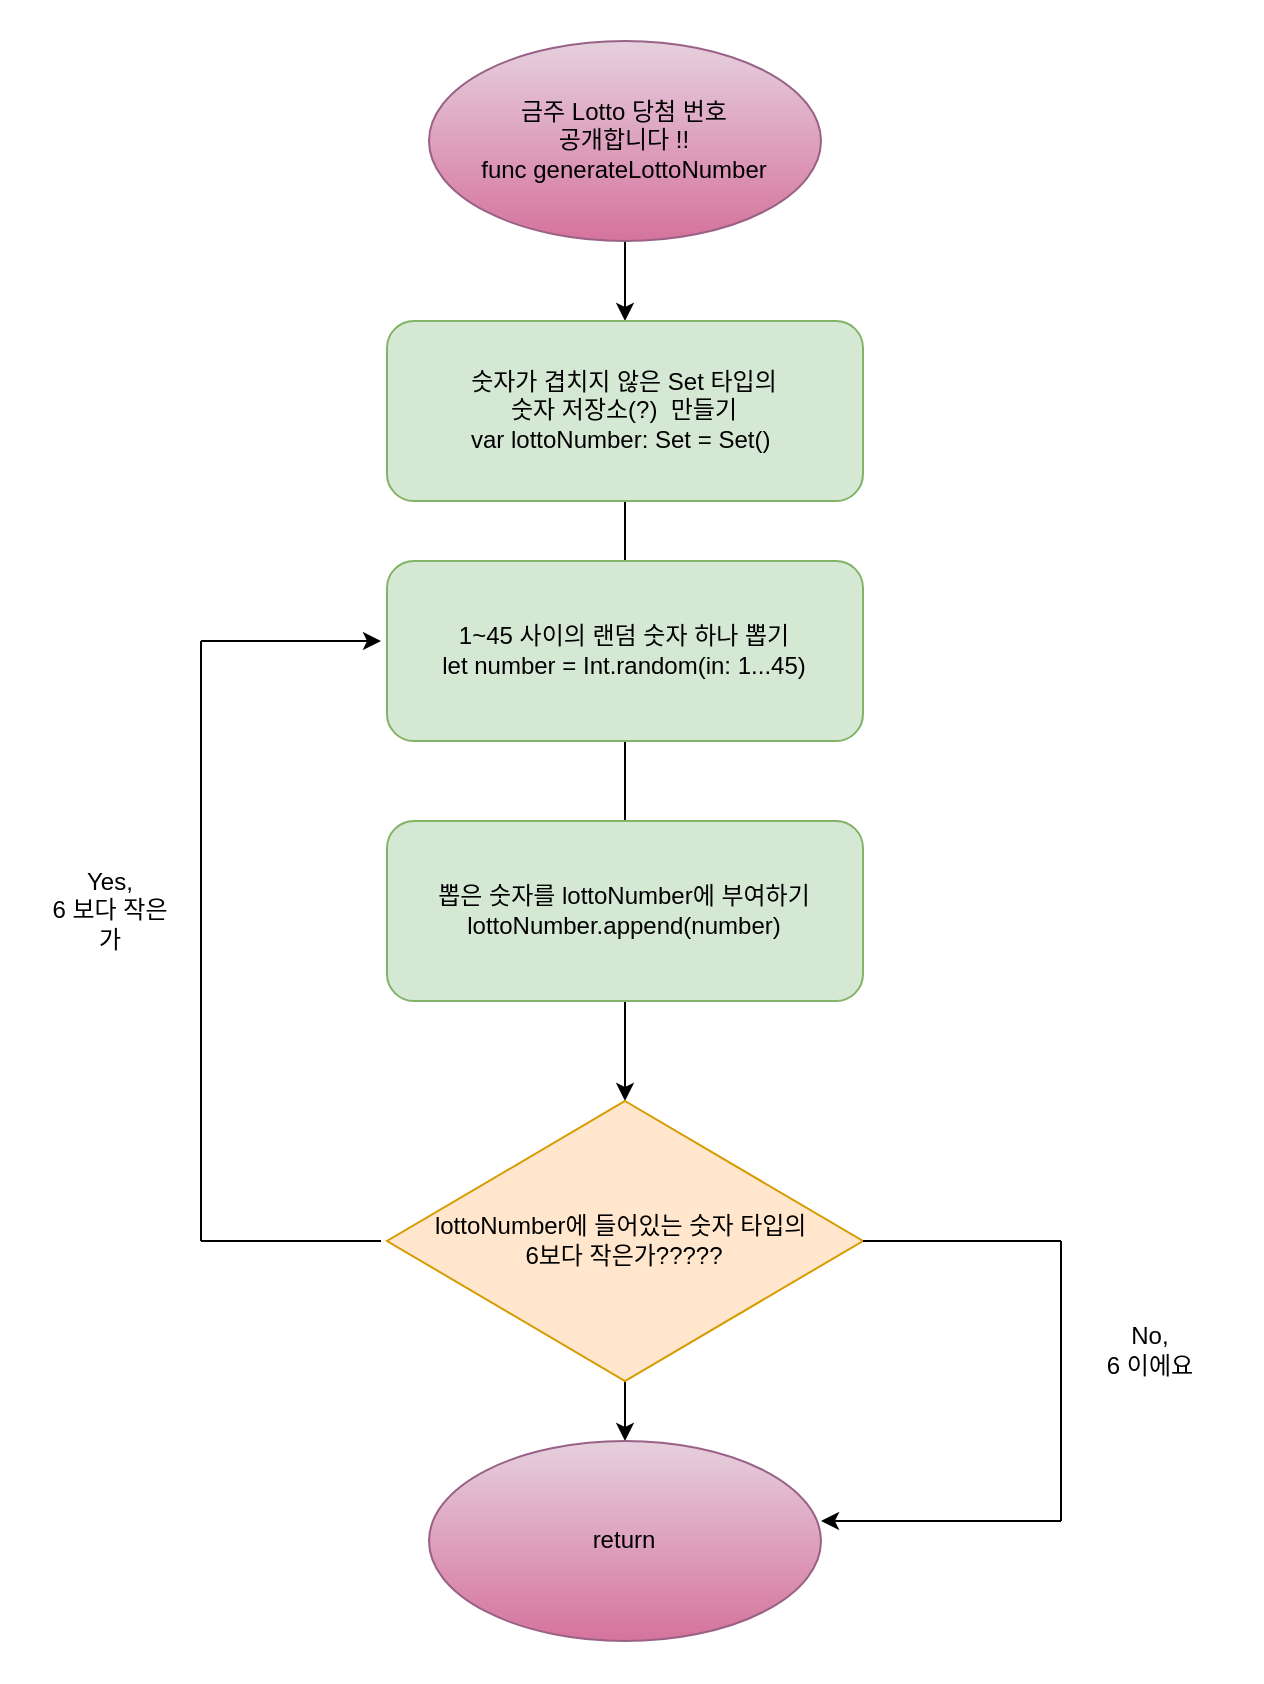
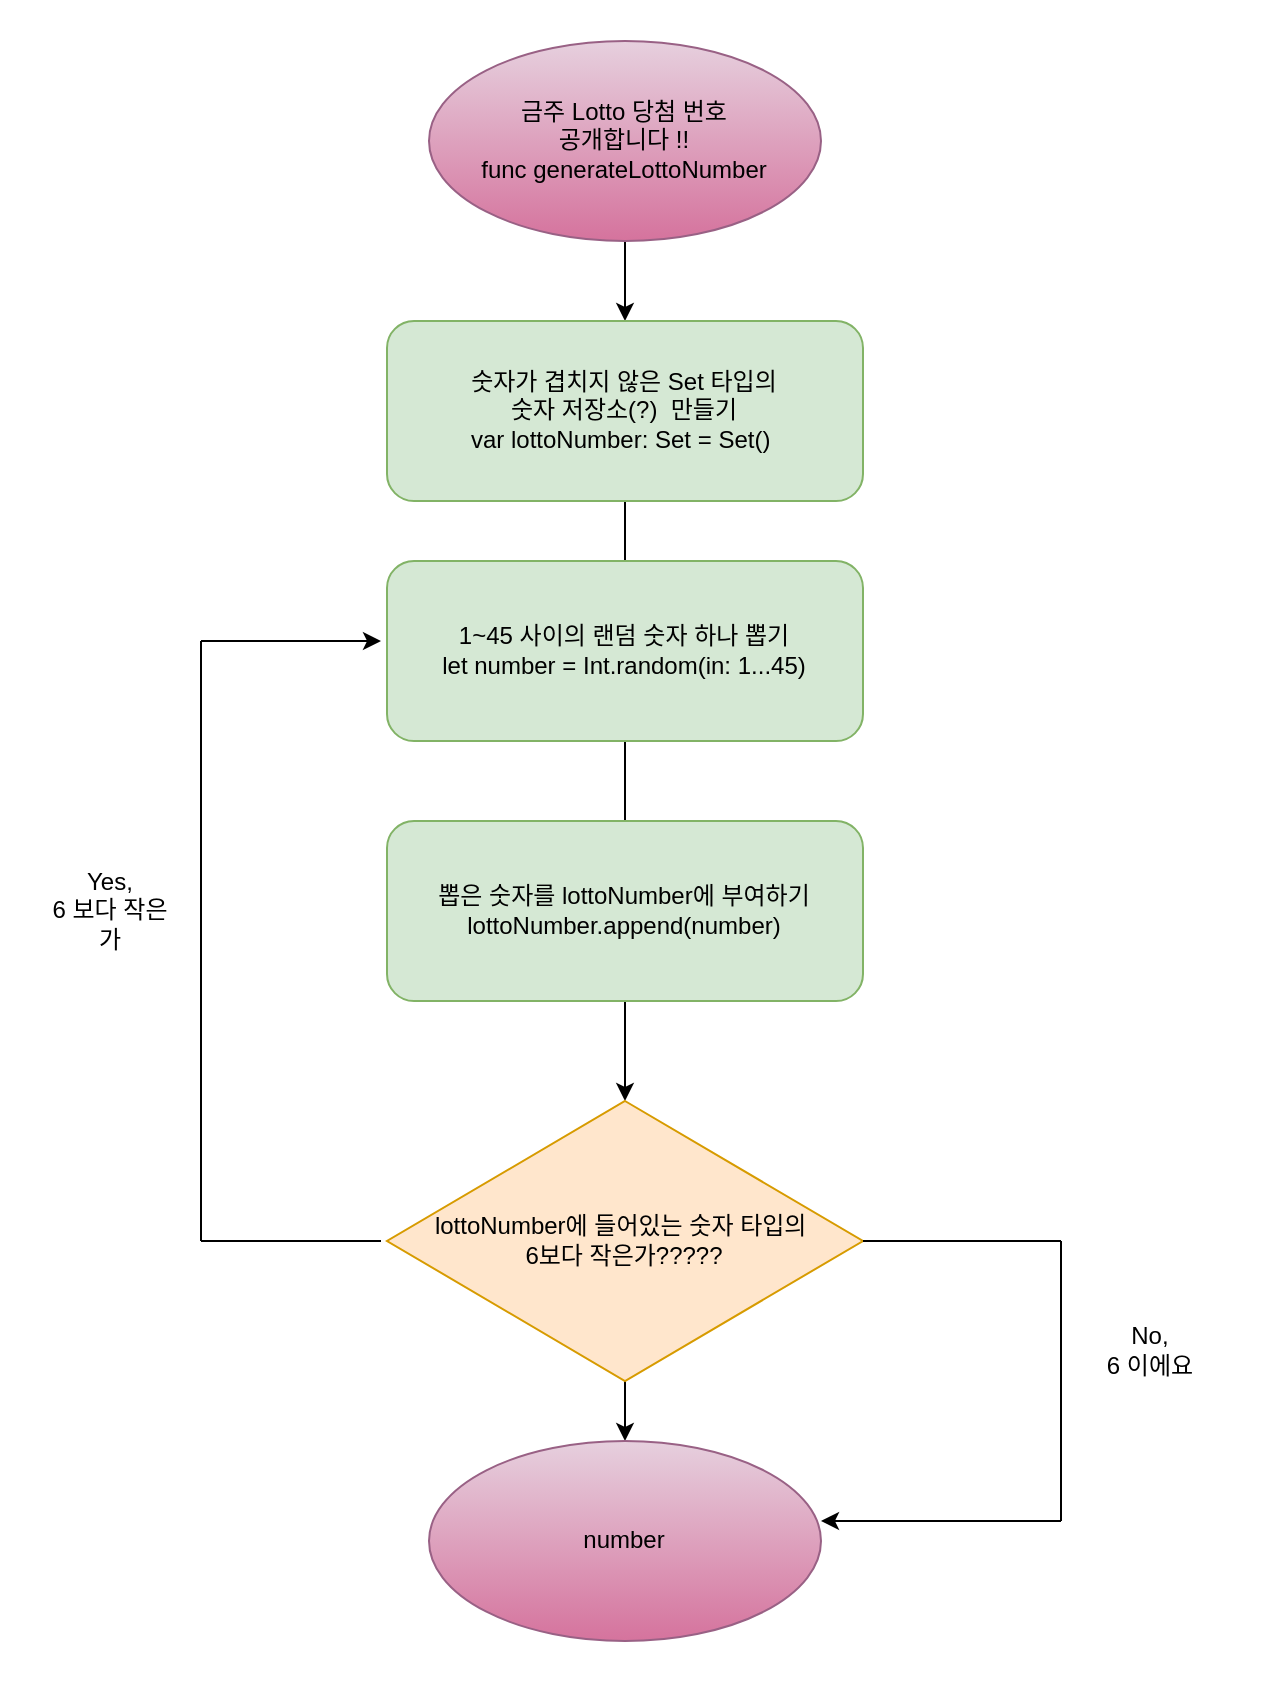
(625, 1541) -> (625, 1541)
